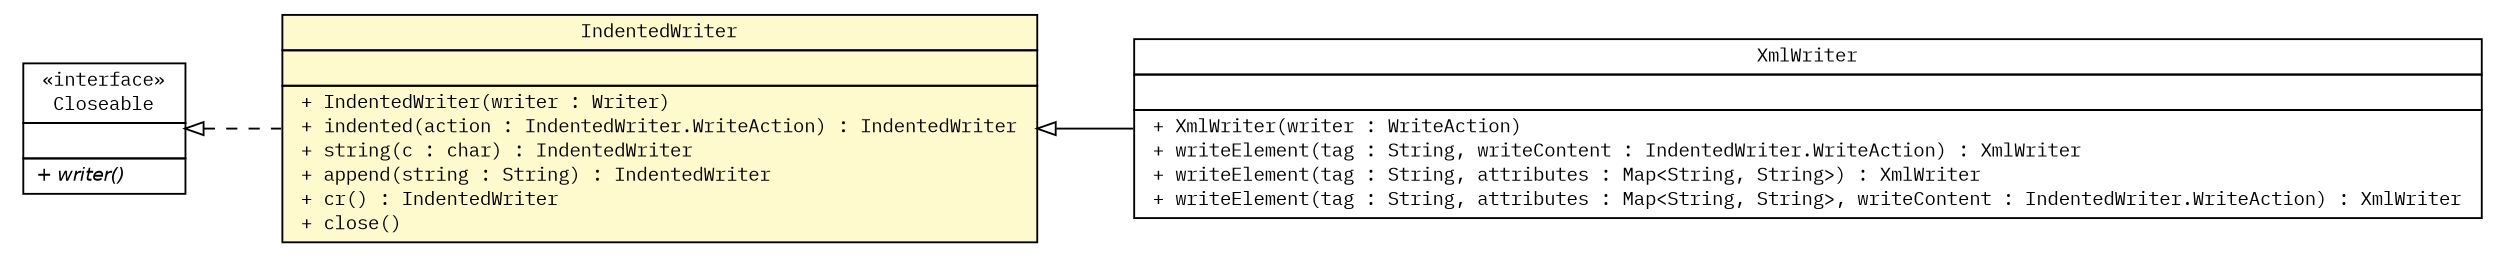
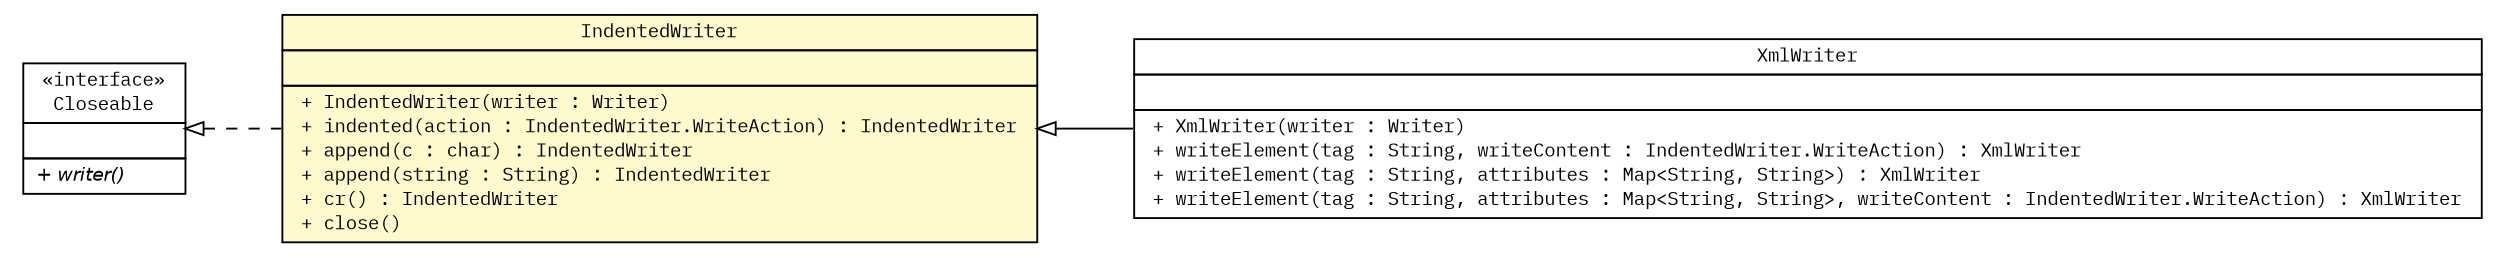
(1338, 127) -> (1310, 127)
(498, 151) -> (498, 151)
